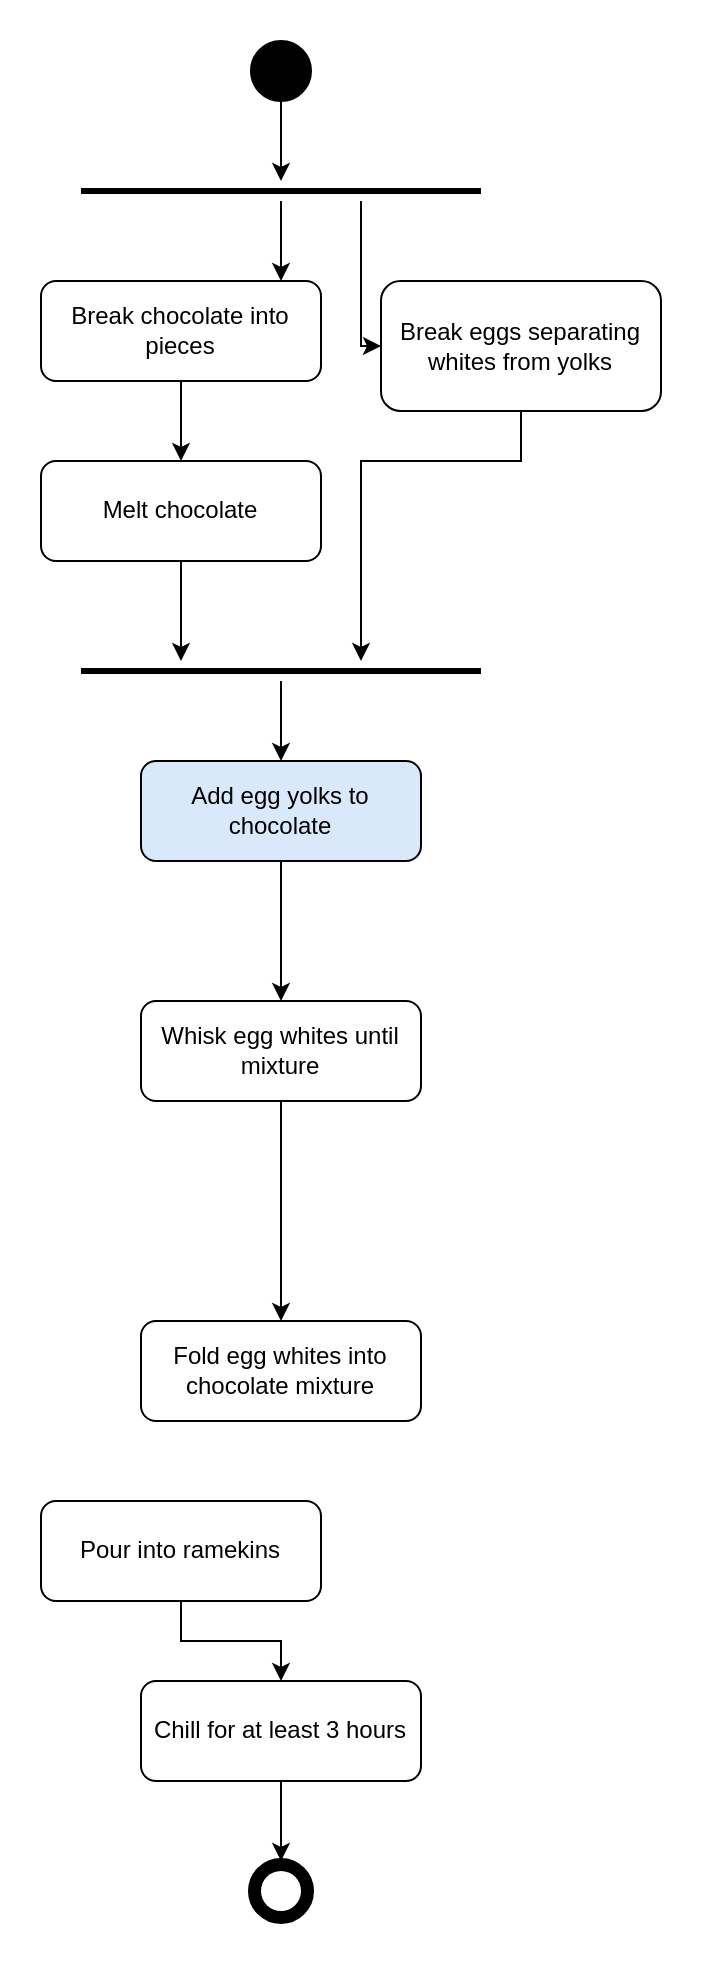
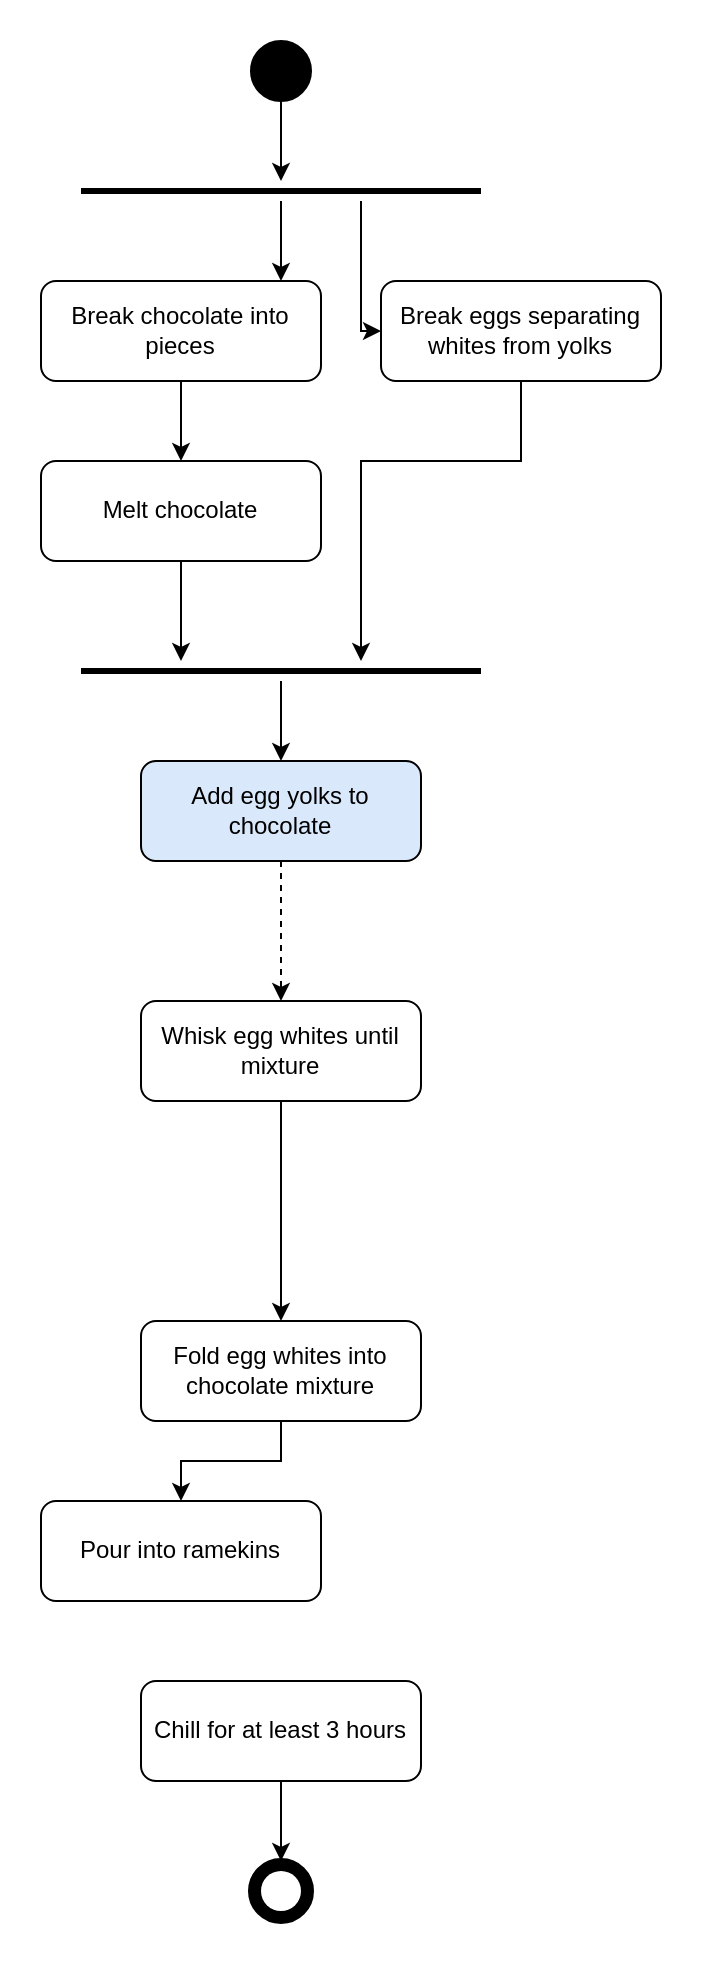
(521, 346) -> (521, 331)
(281, 922) -> (281, 922)
none -> (238, 1461)
(224, 1641) -> none
